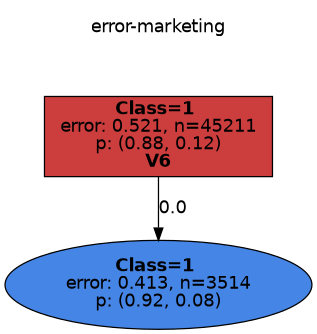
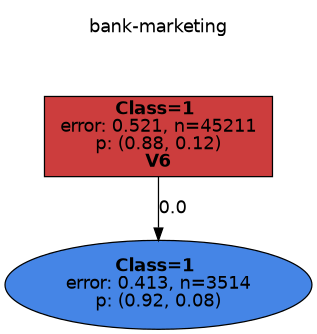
(158, 28) -> (158, 28)
